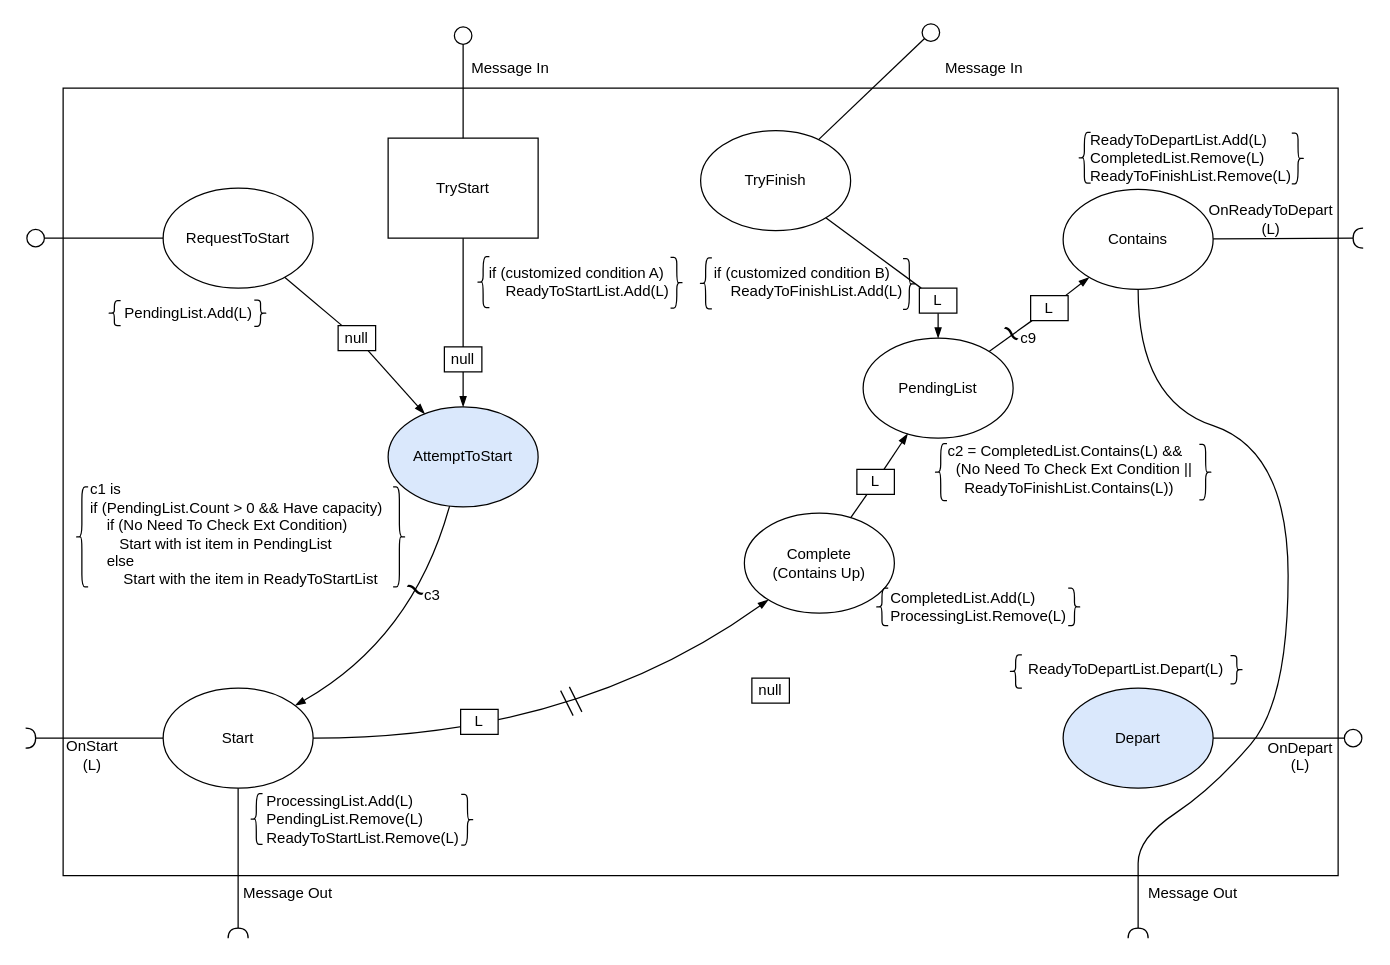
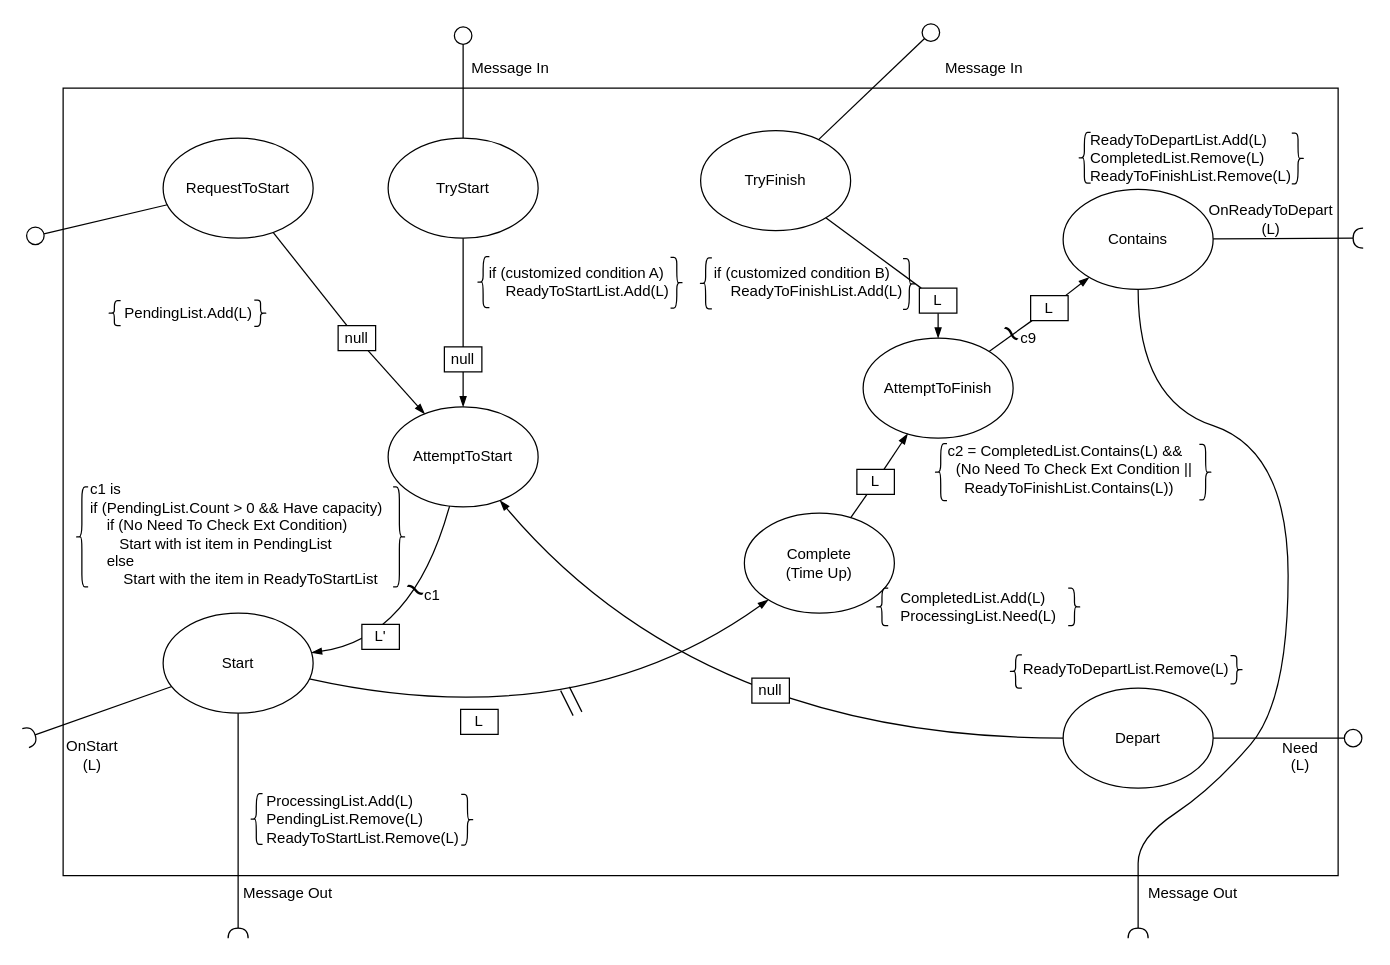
(463, 188) -> (463, 188)
(238, 238) -> (238, 188)
(938, 388) -> (938, 388)
(463, 457) -> (463, 457)
(819, 563) -> (819, 563)
(433, 596) -> (433, 596)
(979, 607) -> (979, 607)
none -> (381, 637)
(1126, 669) -> (1126, 669)
none -> (924, 729)
(238, 738) -> (238, 663)
(1138, 738) -> (1138, 738)
(1301, 757) -> (1301, 757)
